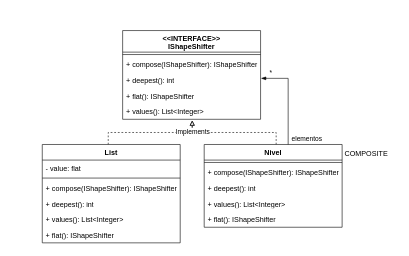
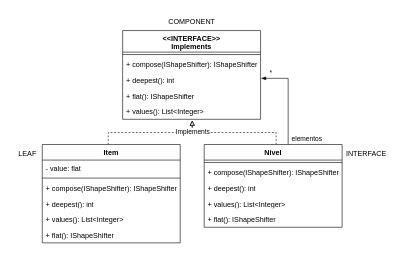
none -> (192, 21)
(192, 43) -> (192, 43)
none -> (27, 153)
(111, 153) -> (111, 153)
(367, 153) -> (367, 153)
